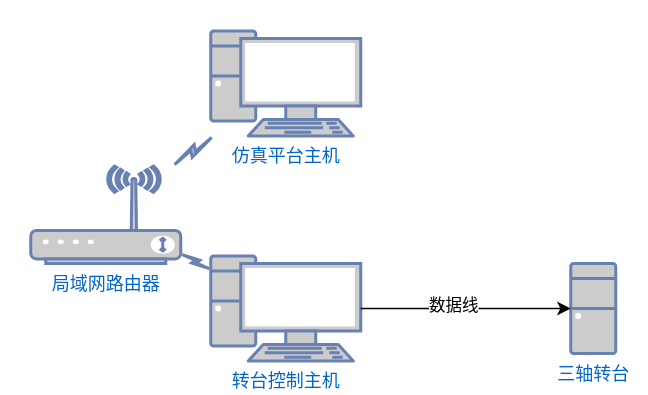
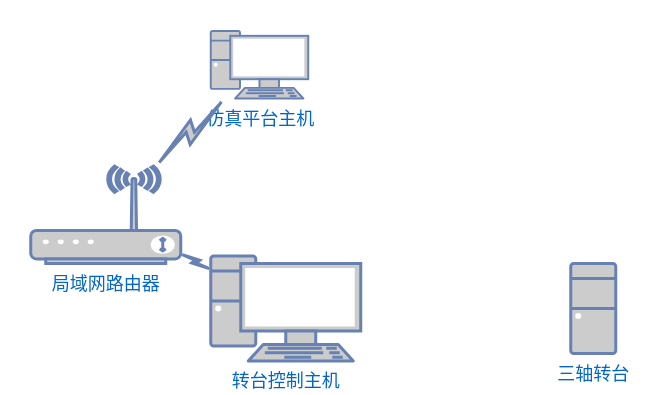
(286, 83) -> (260, 65)
(461, 308) -> none
